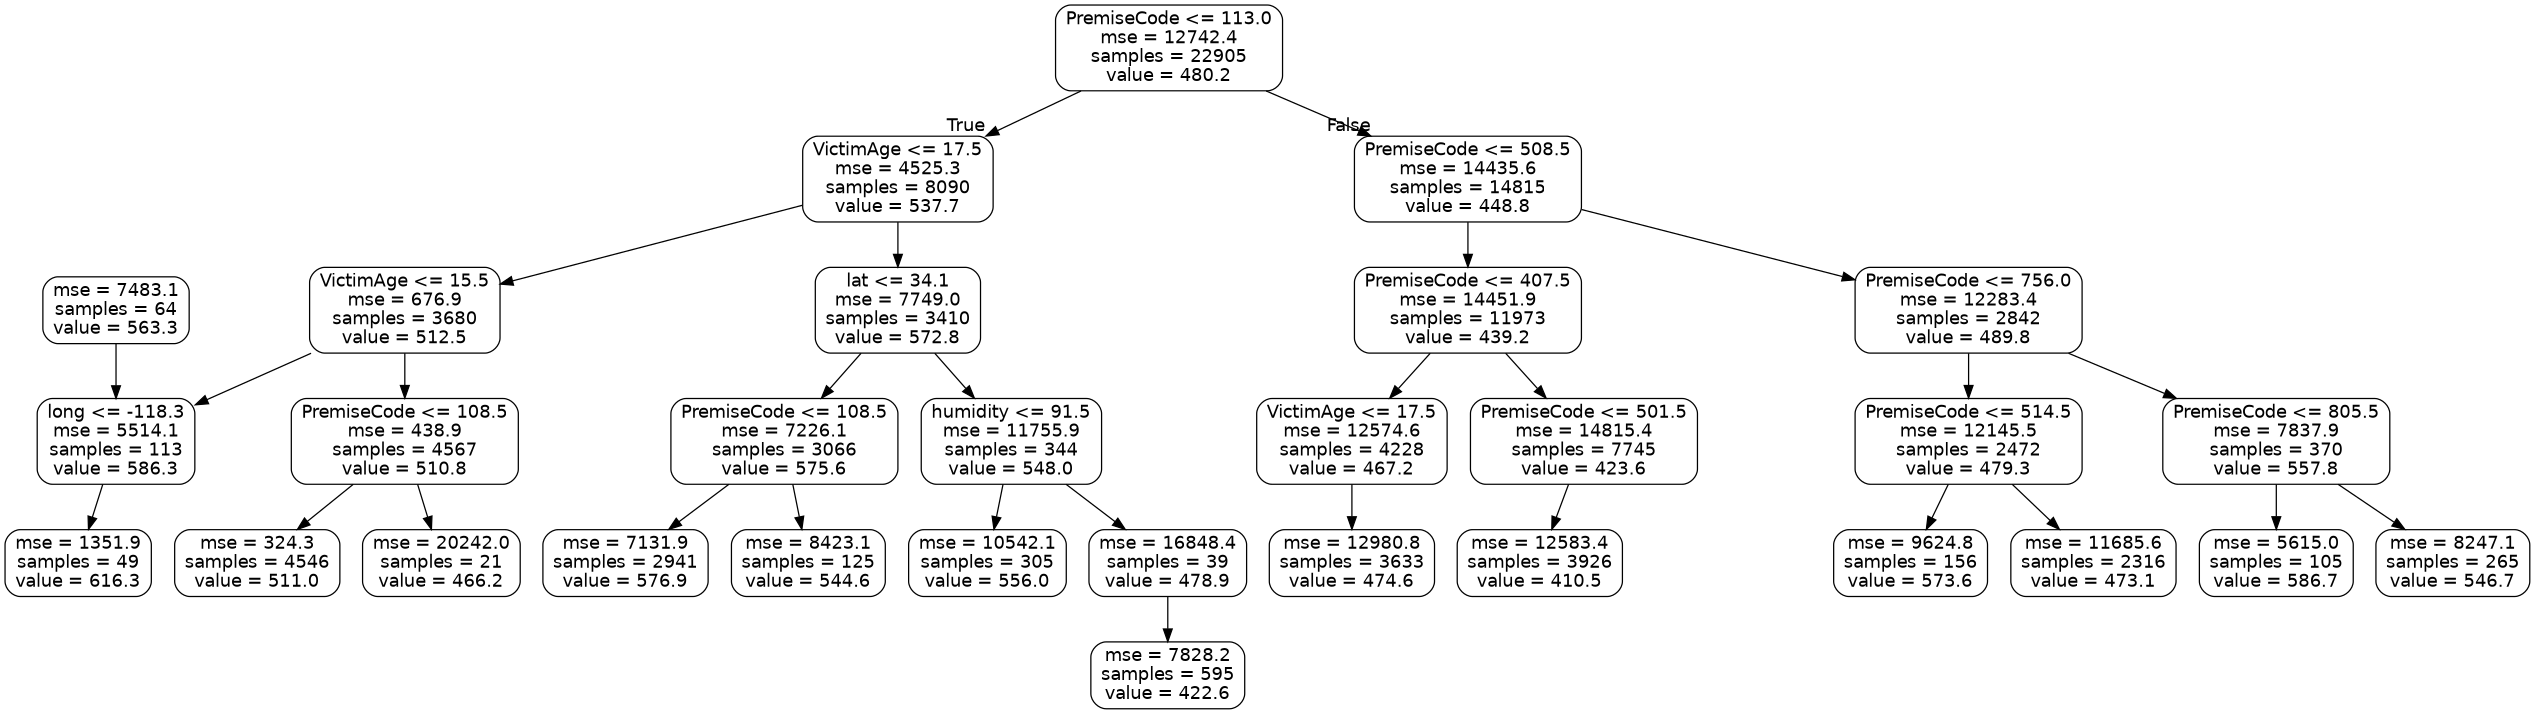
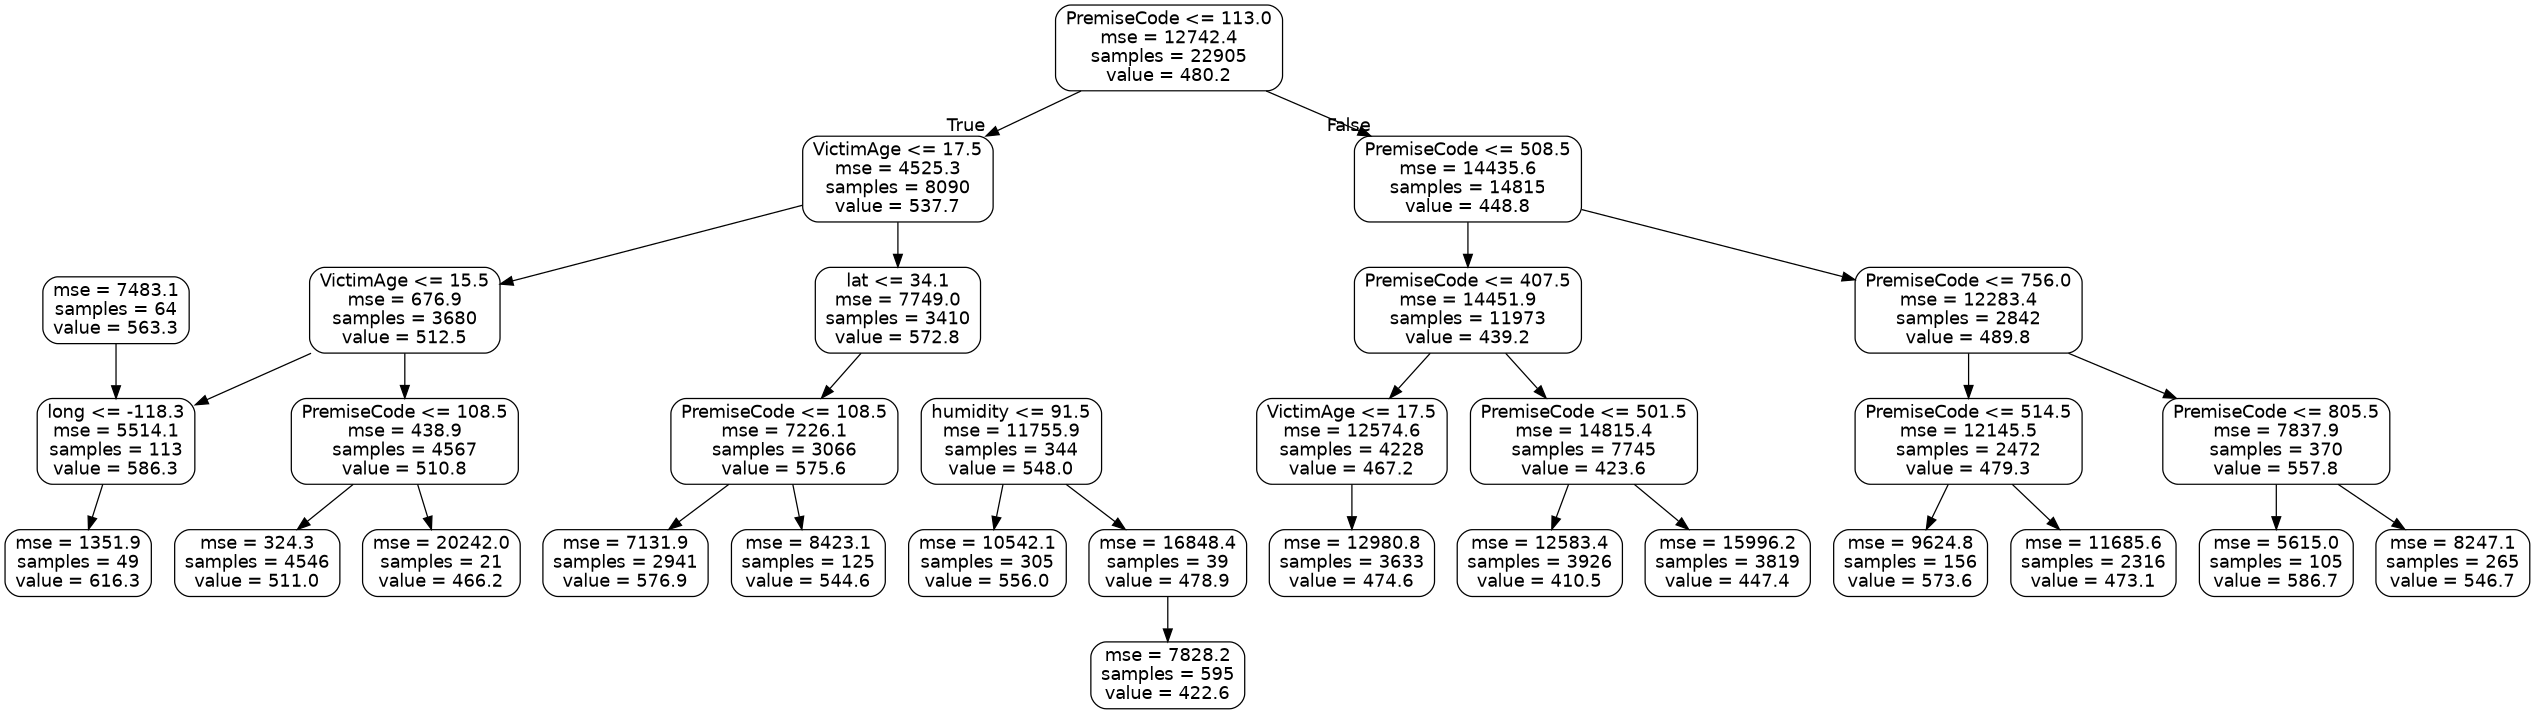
(950, 371) -> none
none -> (1728, 563)
